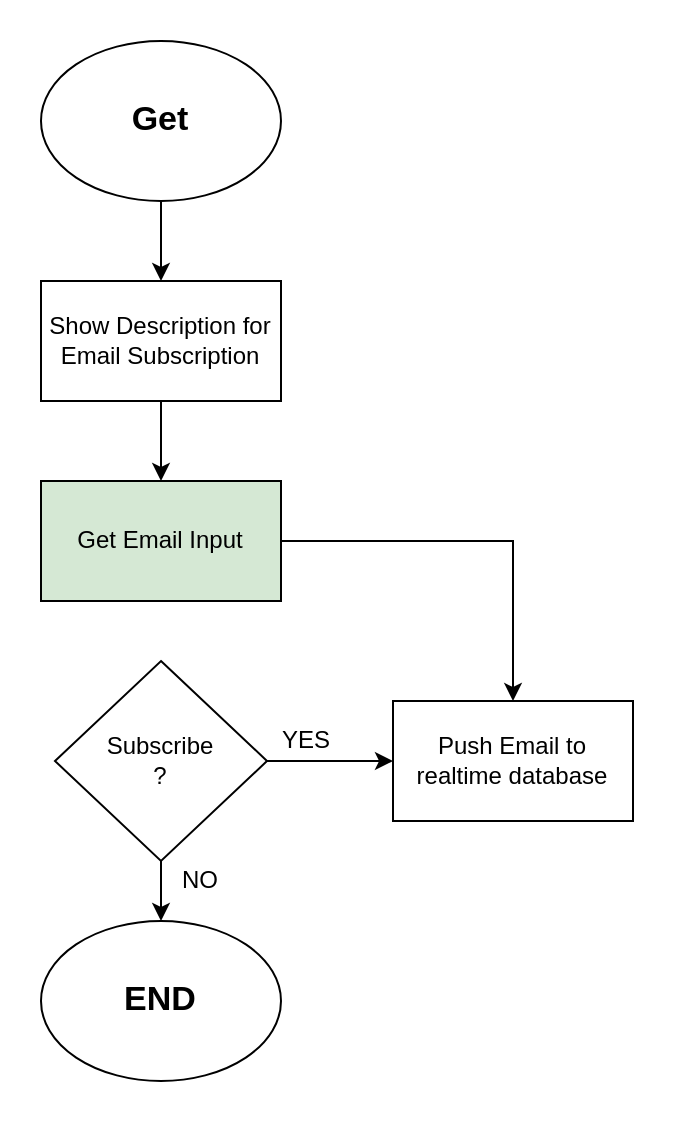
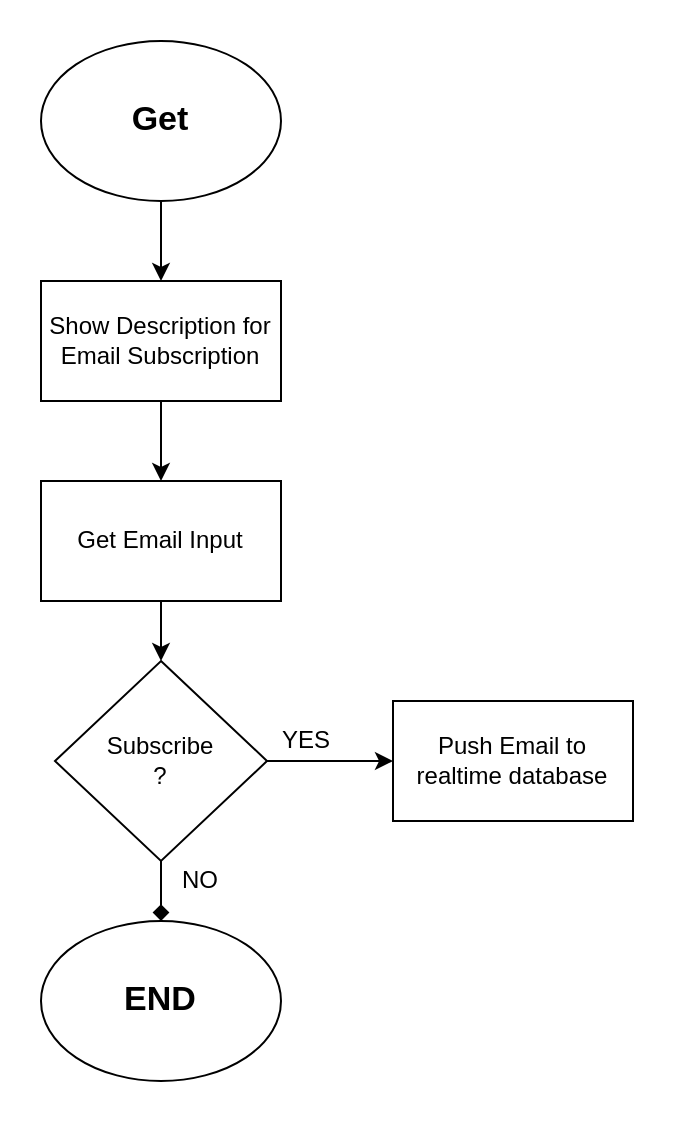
(161, 541) -> (161, 541)
(470, 541) -> (161, 638)
(161, 906) -> (161, 905)
